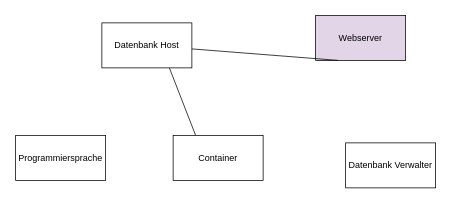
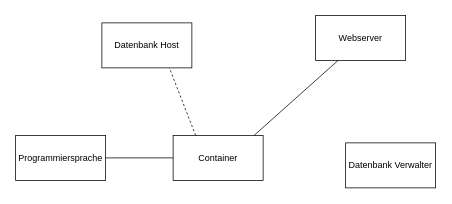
(360, 38) -> (360, 38)
(265, 55) -> (296, 98)
(182, 102) -> (182, 102)
none -> (139, 158)
